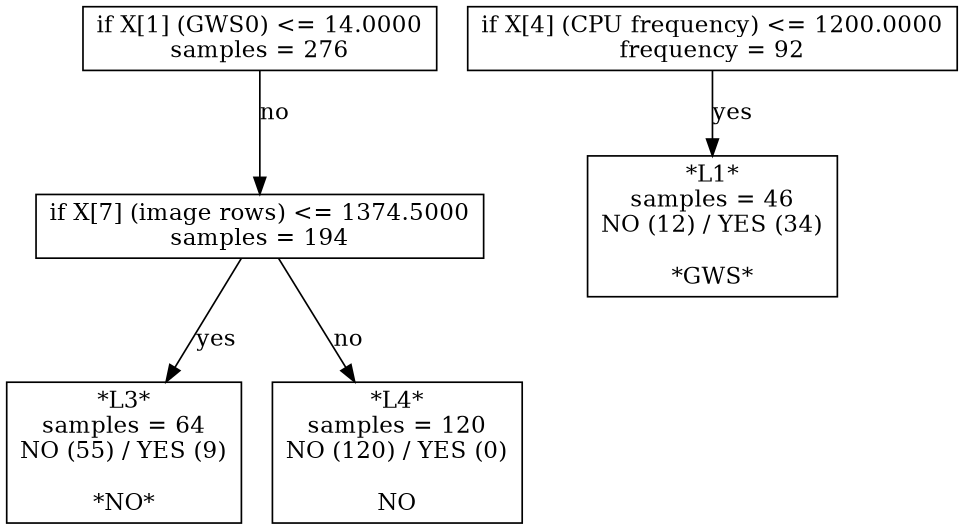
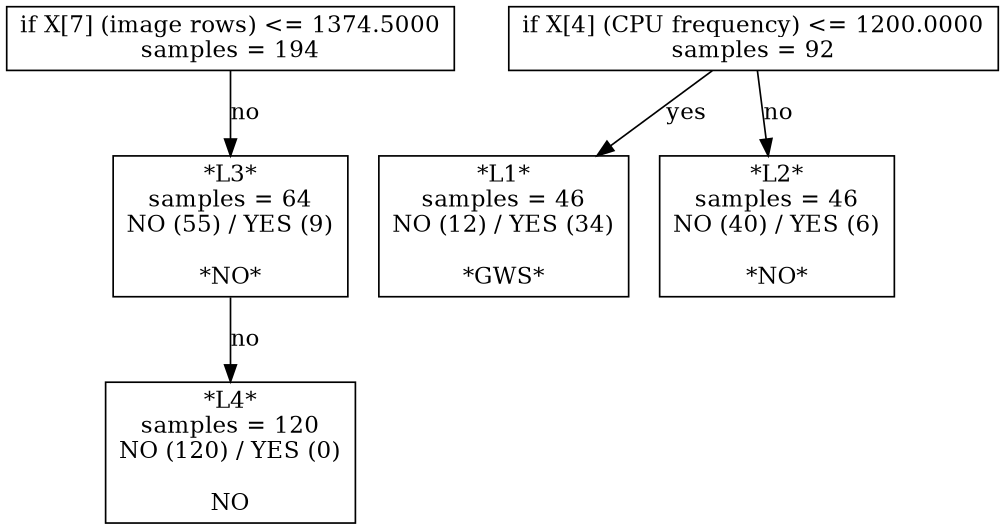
(260, 39) -> none
(712, 39) -> (754, 39)
none -> (777, 226)
(312, 313) -> (231, 331)
(217, 339) -> (246, 113)
